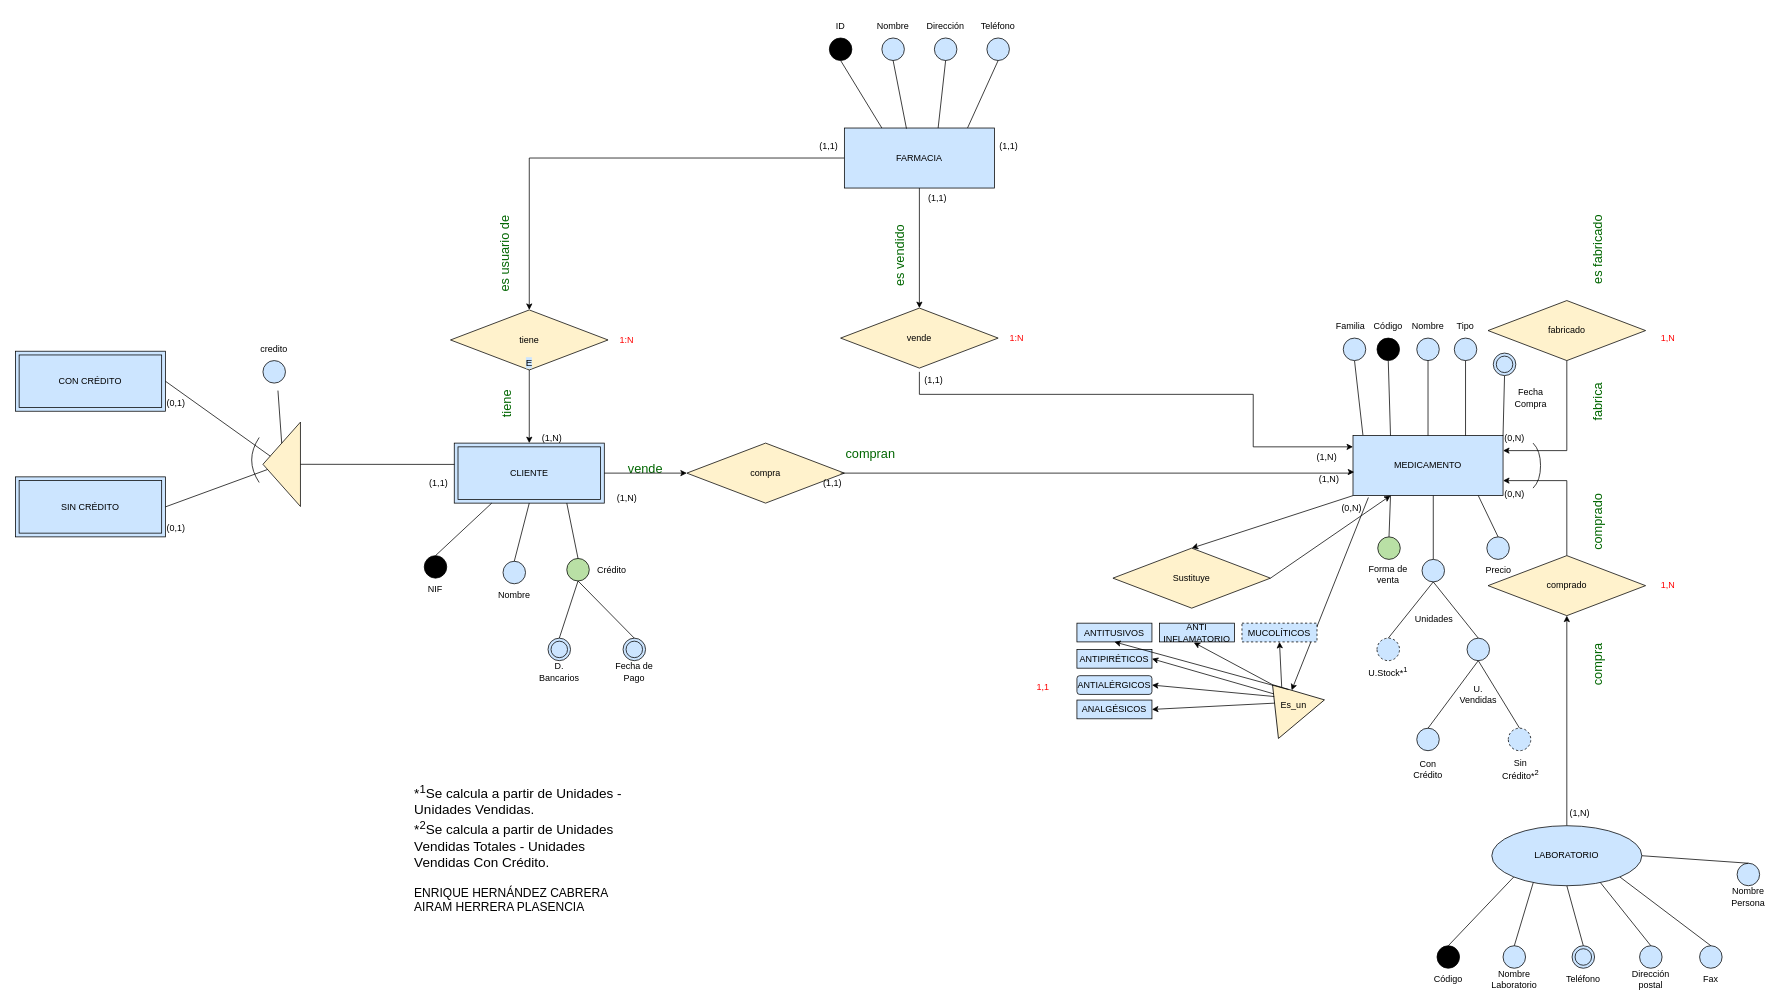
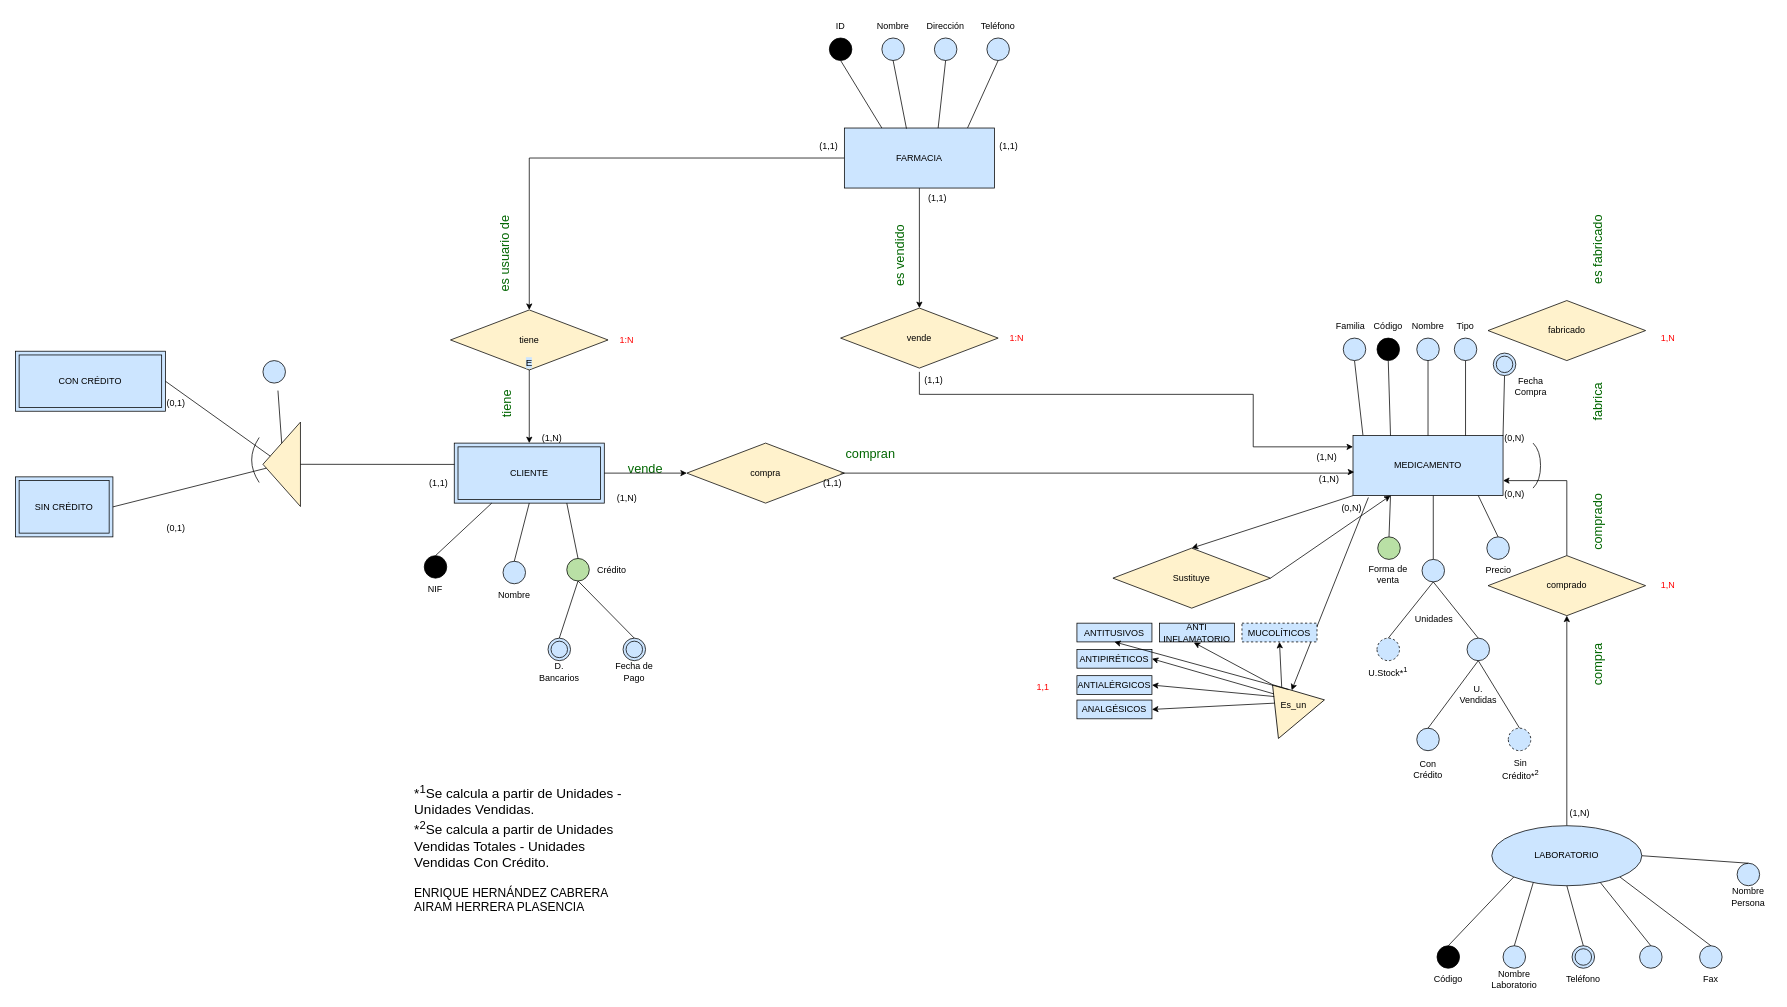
(274, 349) -> none
(1530, 398) -> (1530, 387)
(1566, 434) -> none
(90, 507) -> (64, 507)
(1114, 685) -> (1114, 685)
(1650, 979) -> none
